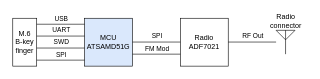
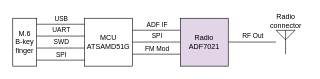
none -> (156, 30)
(108, 42) -> (108, 42)
(204, 42) -> (204, 42)
